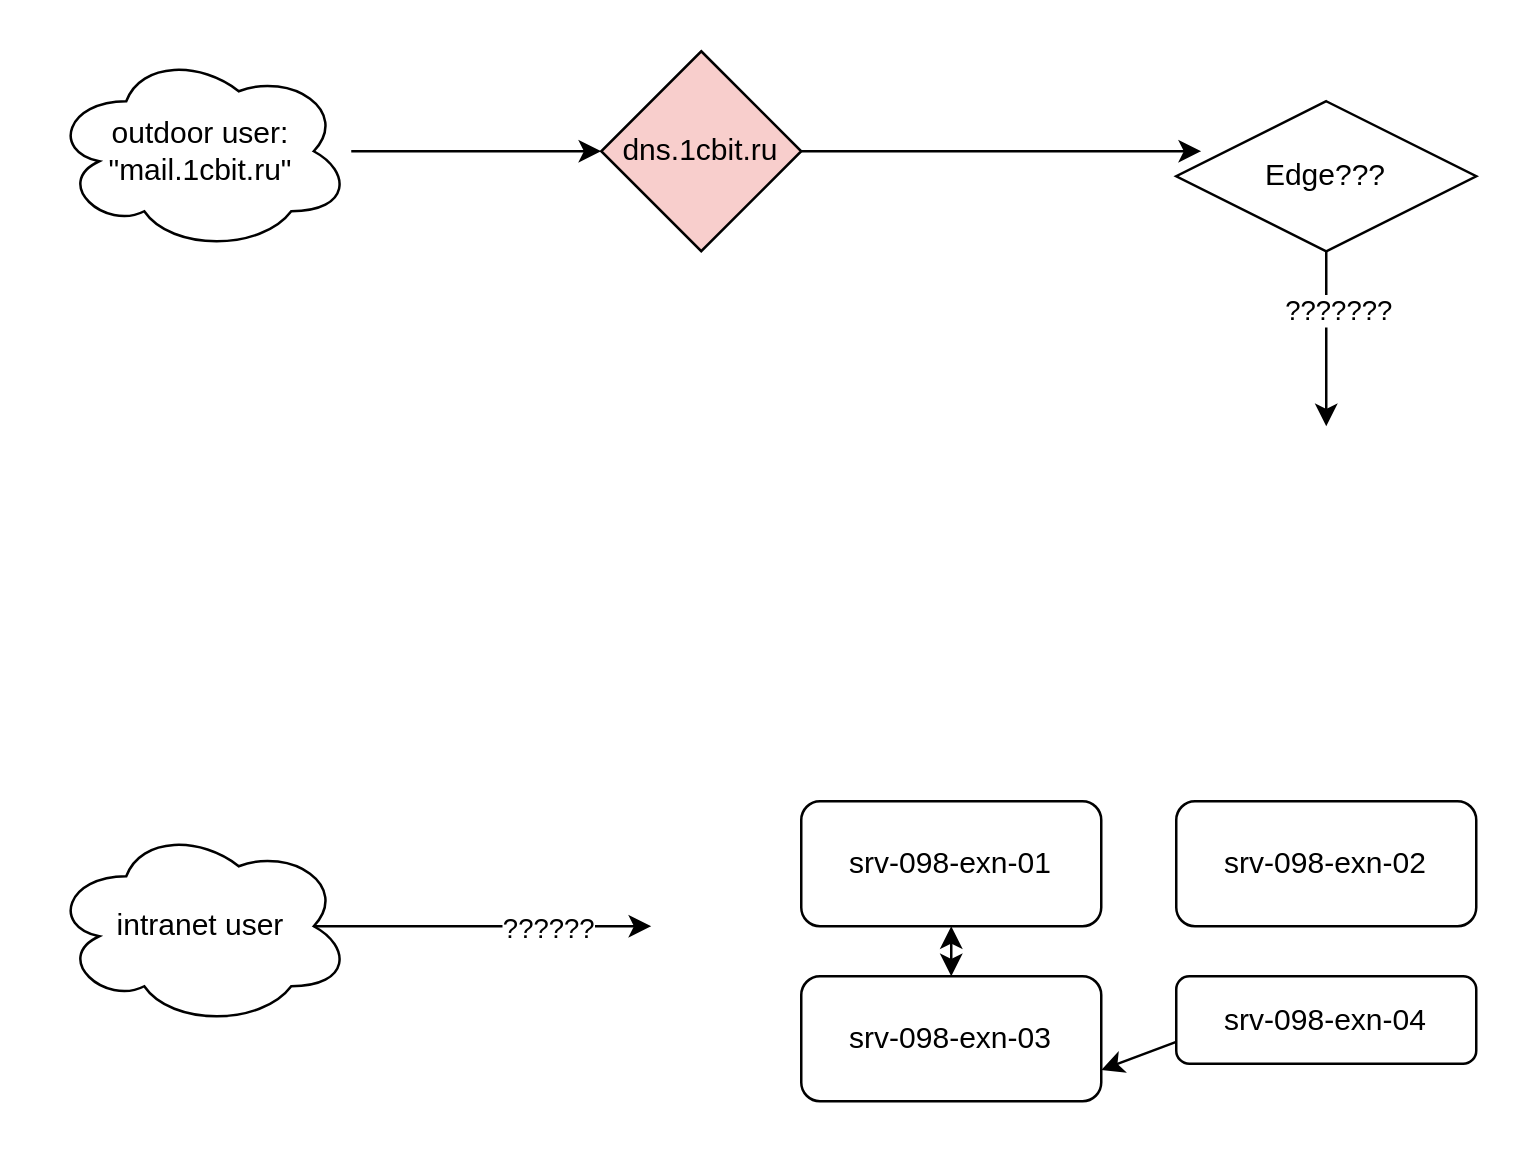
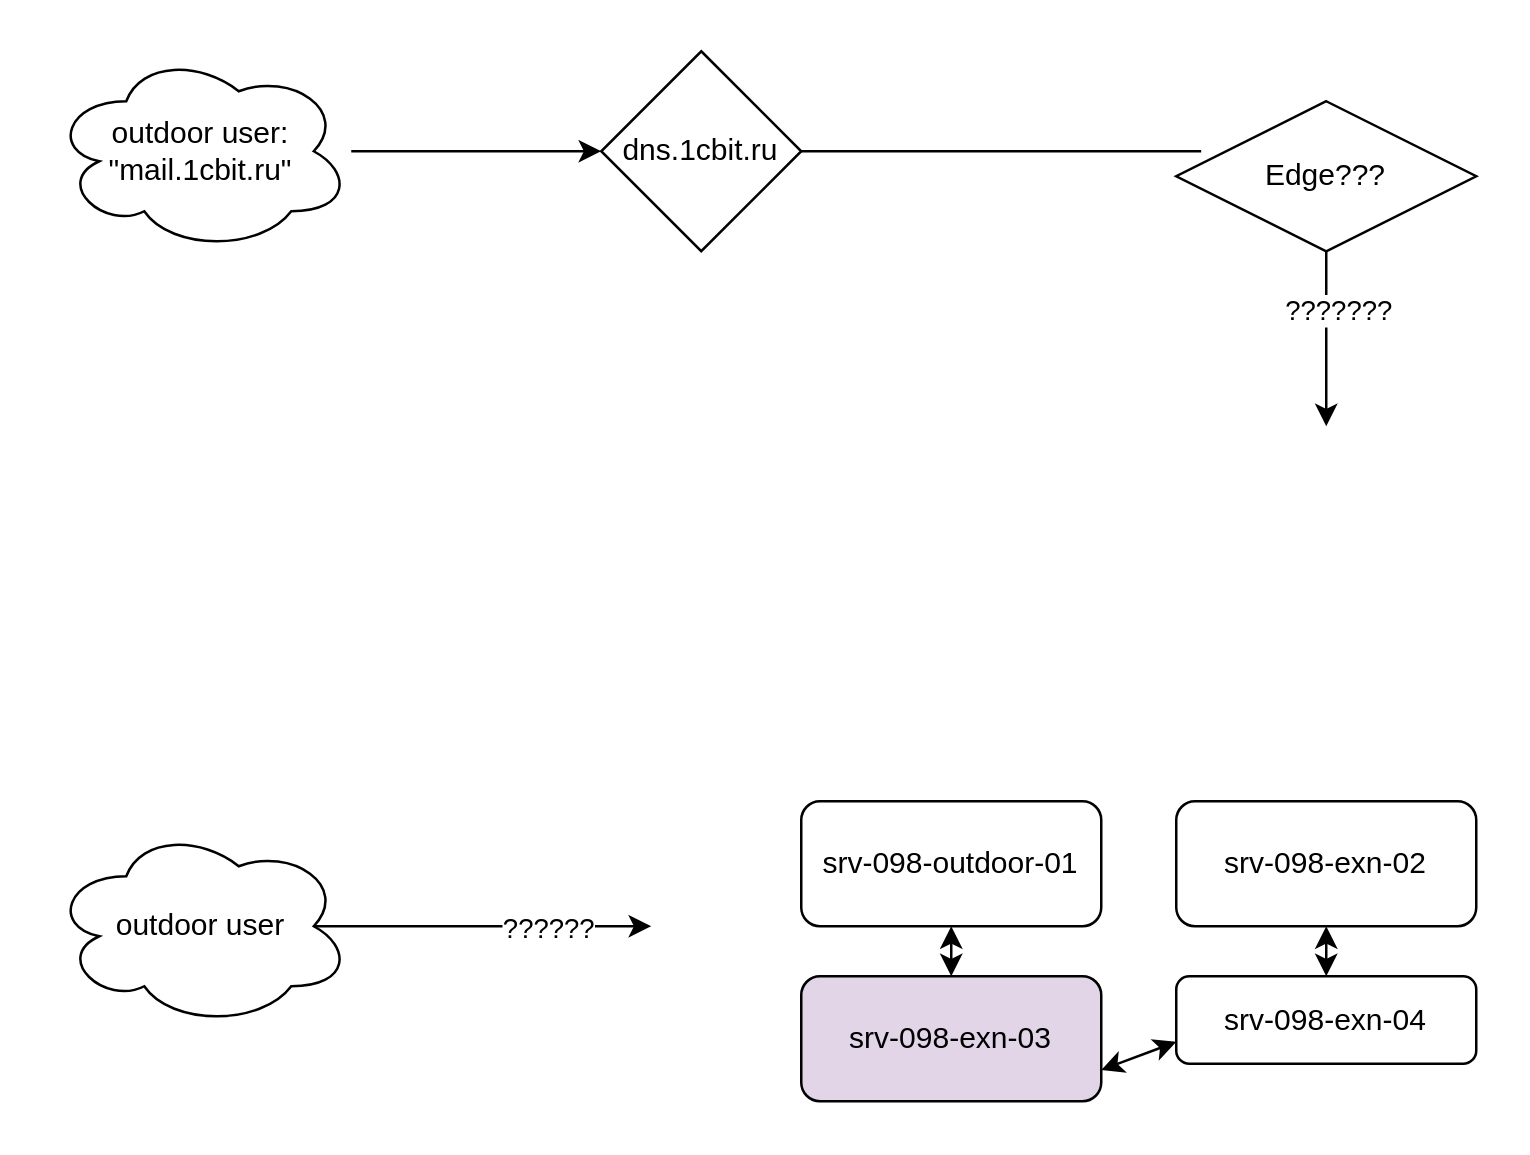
(701, 151) -> (701, 151)
(1183, 151) -> (1191, 151)
(951, 864) -> (951, 864)
(201, 926) -> (201, 926)
none -> (1326, 951)
(951, 1039) -> (951, 1039)
(1167, 1045) -> (1159, 1048)
